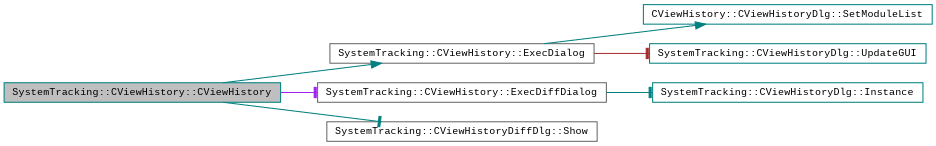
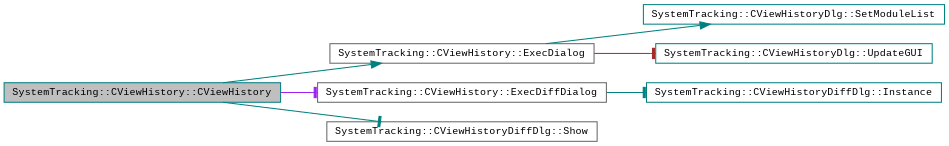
(788, 14) -> (794, 14)
(788, 92) -> (794, 92)
